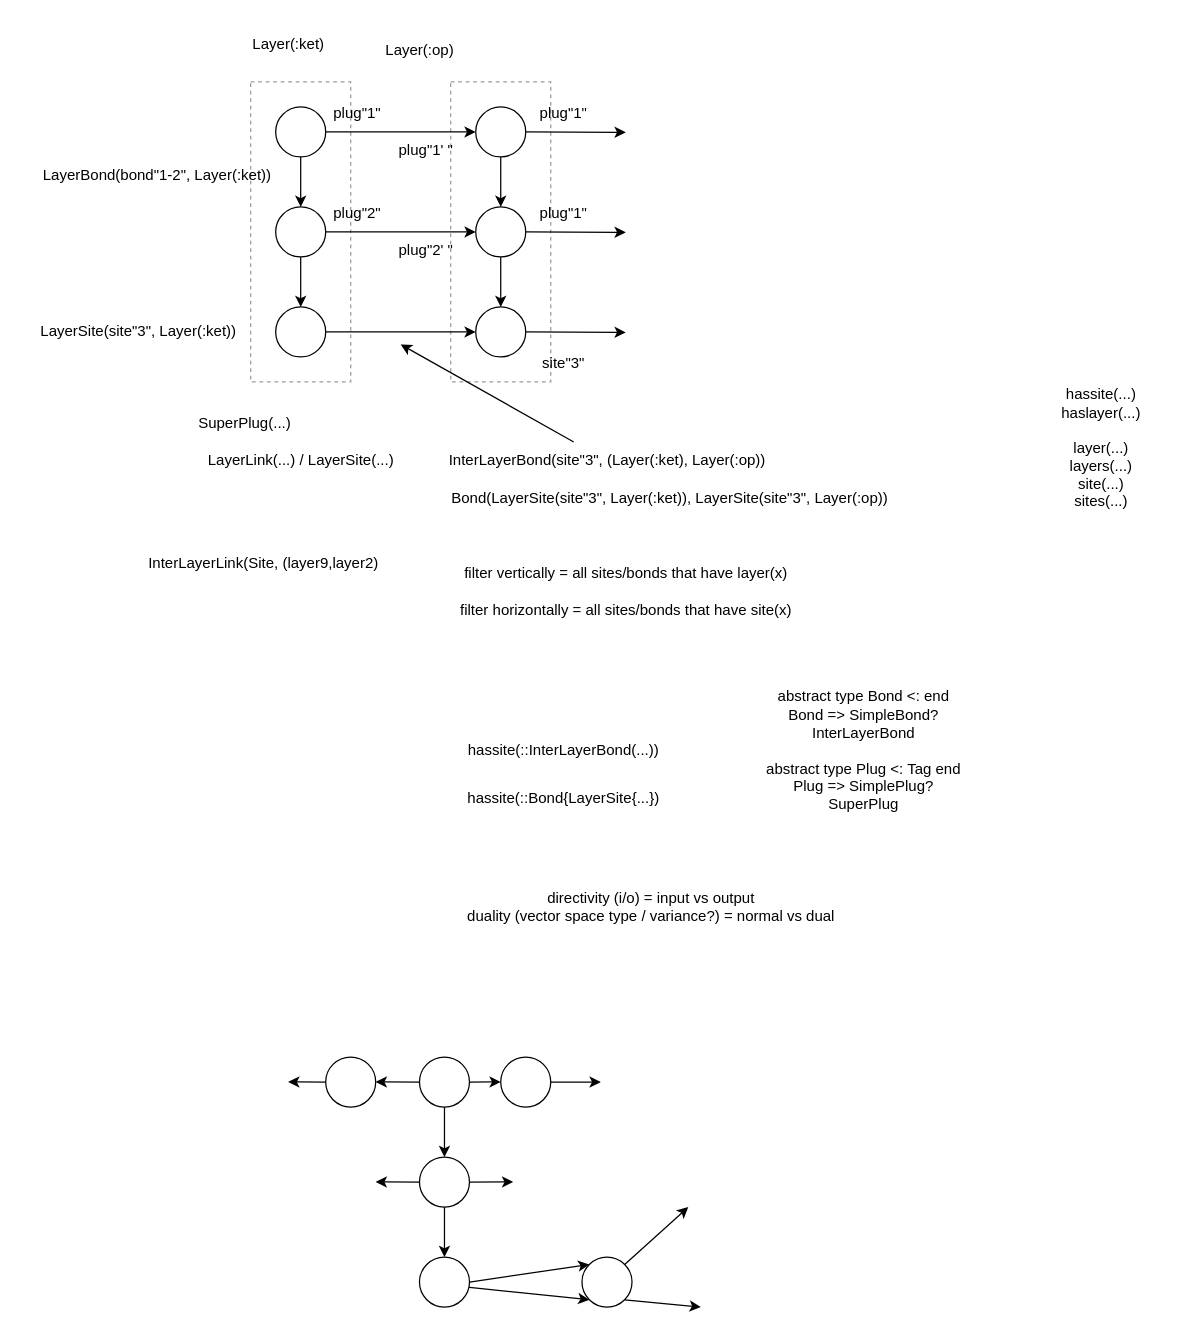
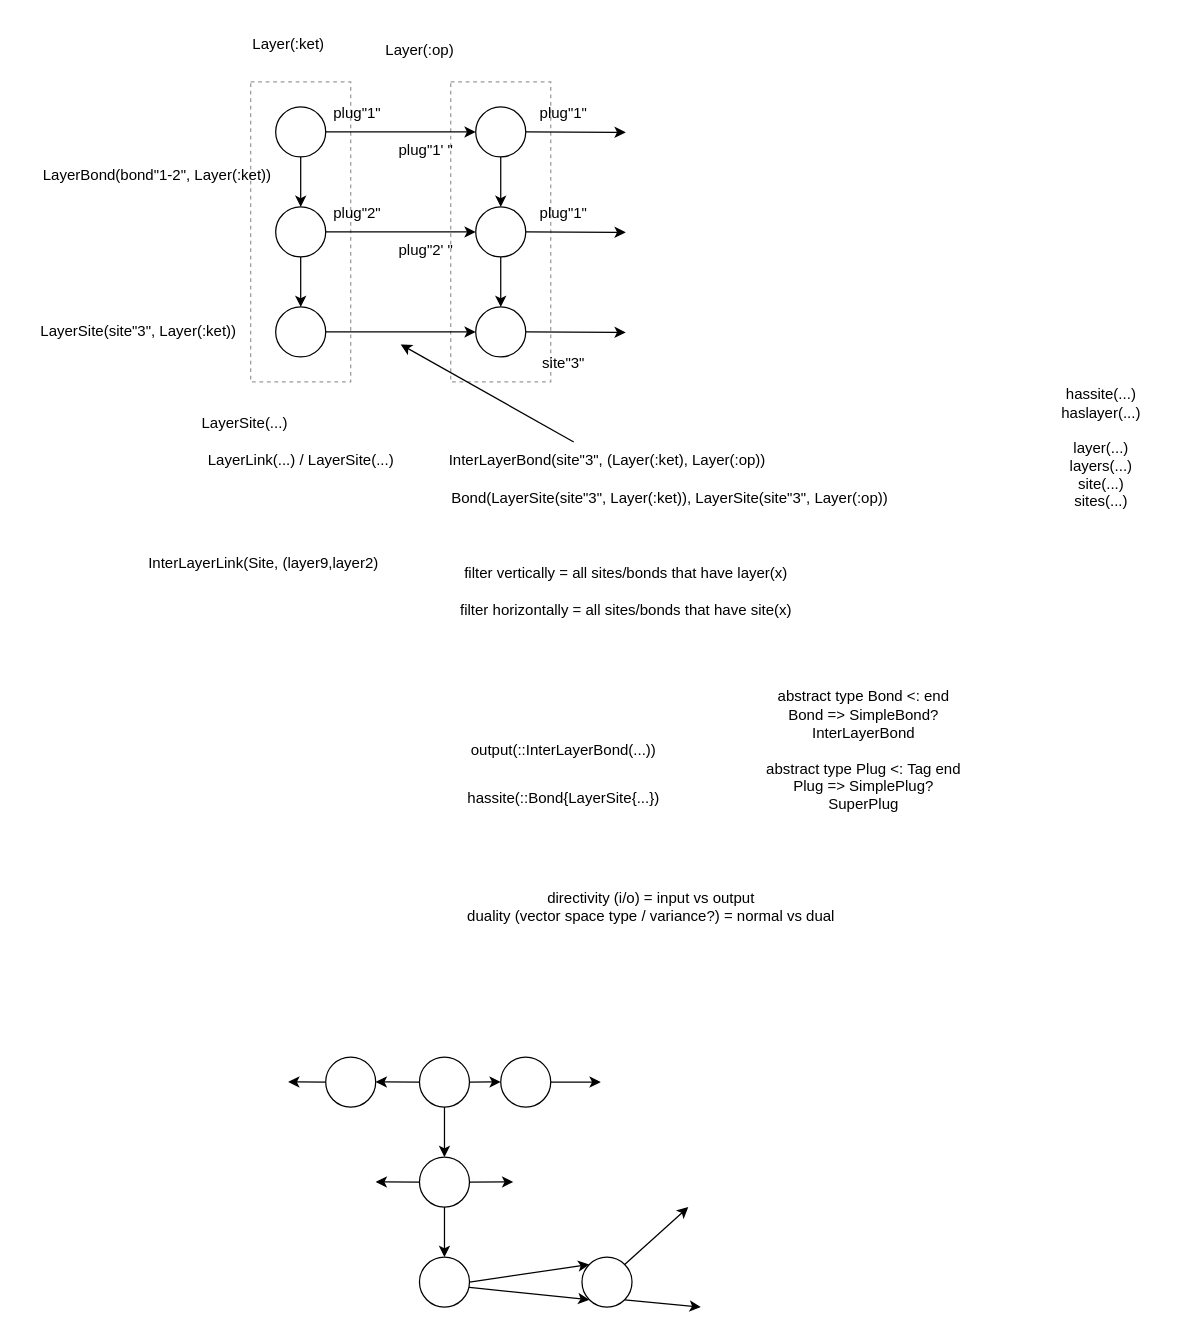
(245, 423) -> (245, 423)
(564, 751) -> (564, 751)
